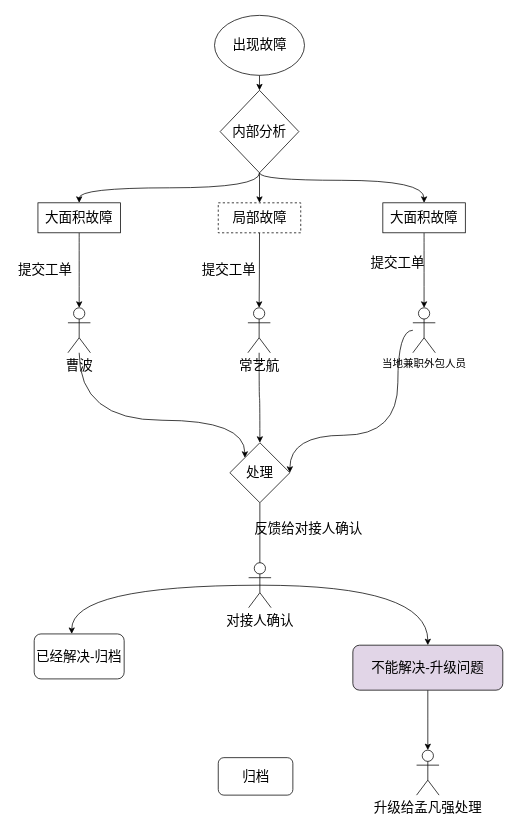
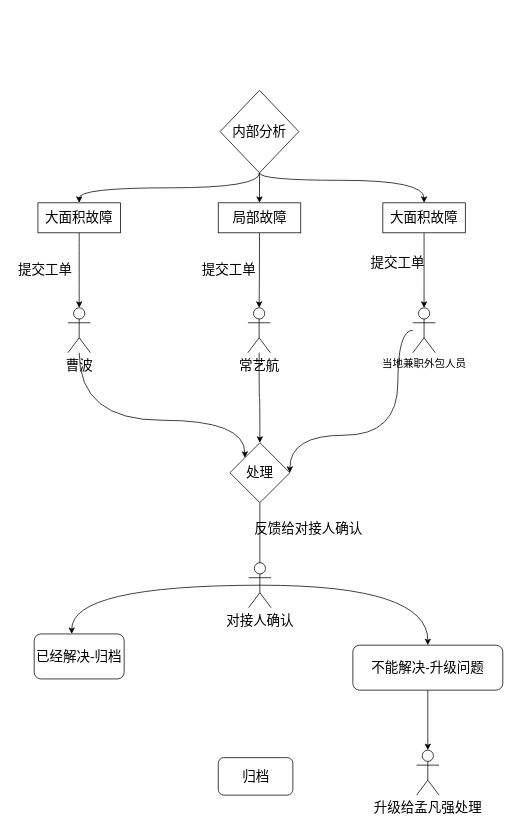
(260, 45) -> none
(260, 80) -> none
(260, 218) -> (260, 218)
(428, 668) -> (428, 668)
